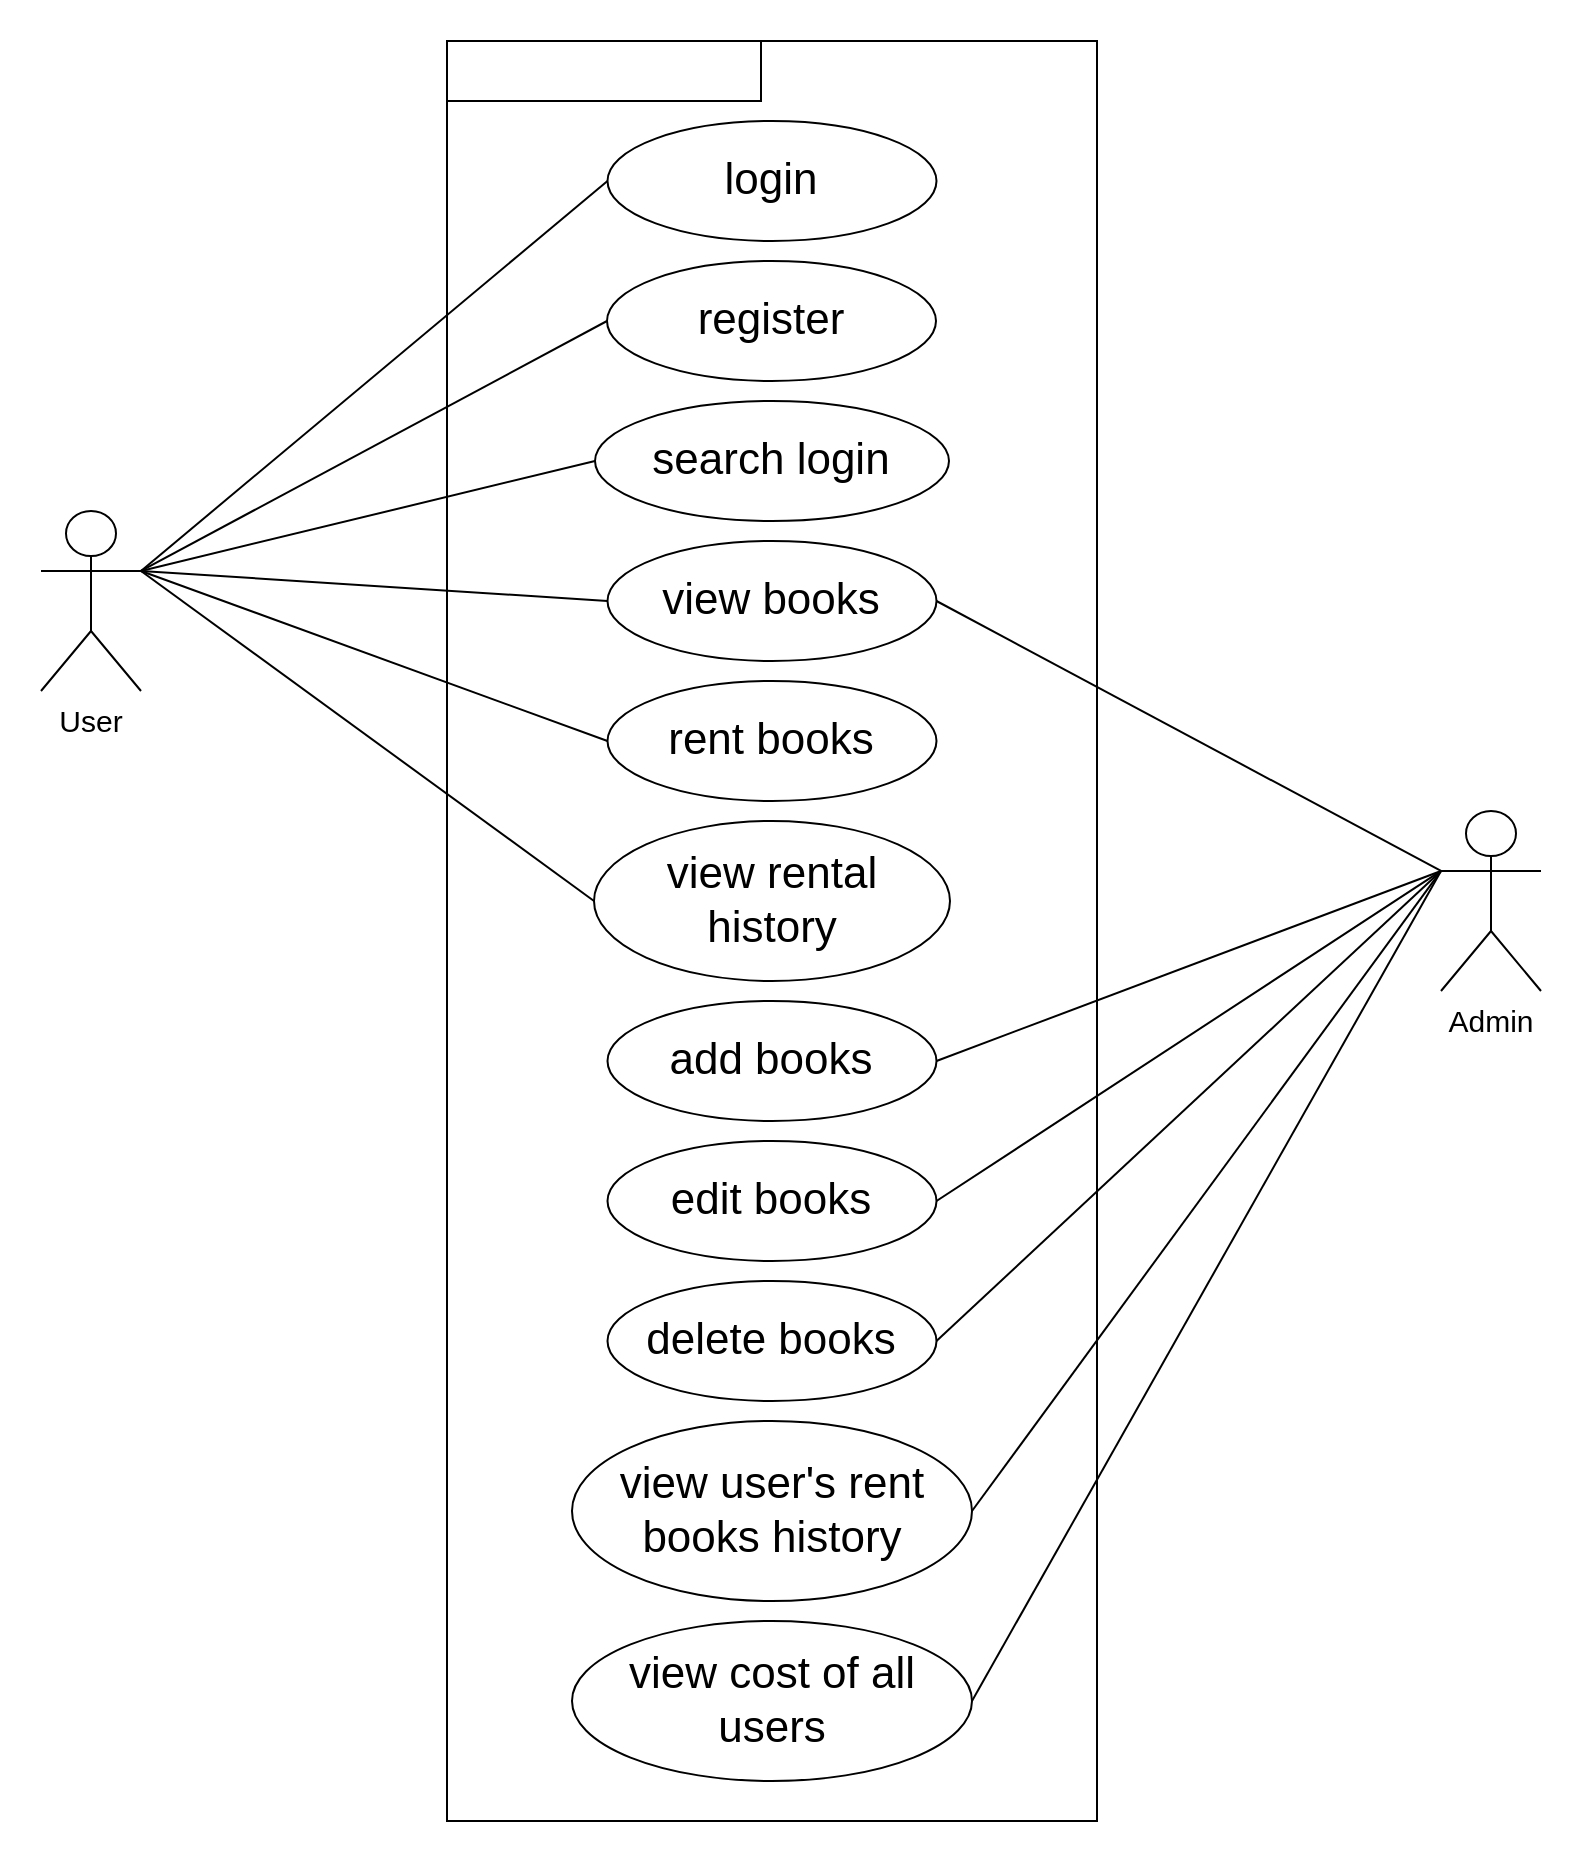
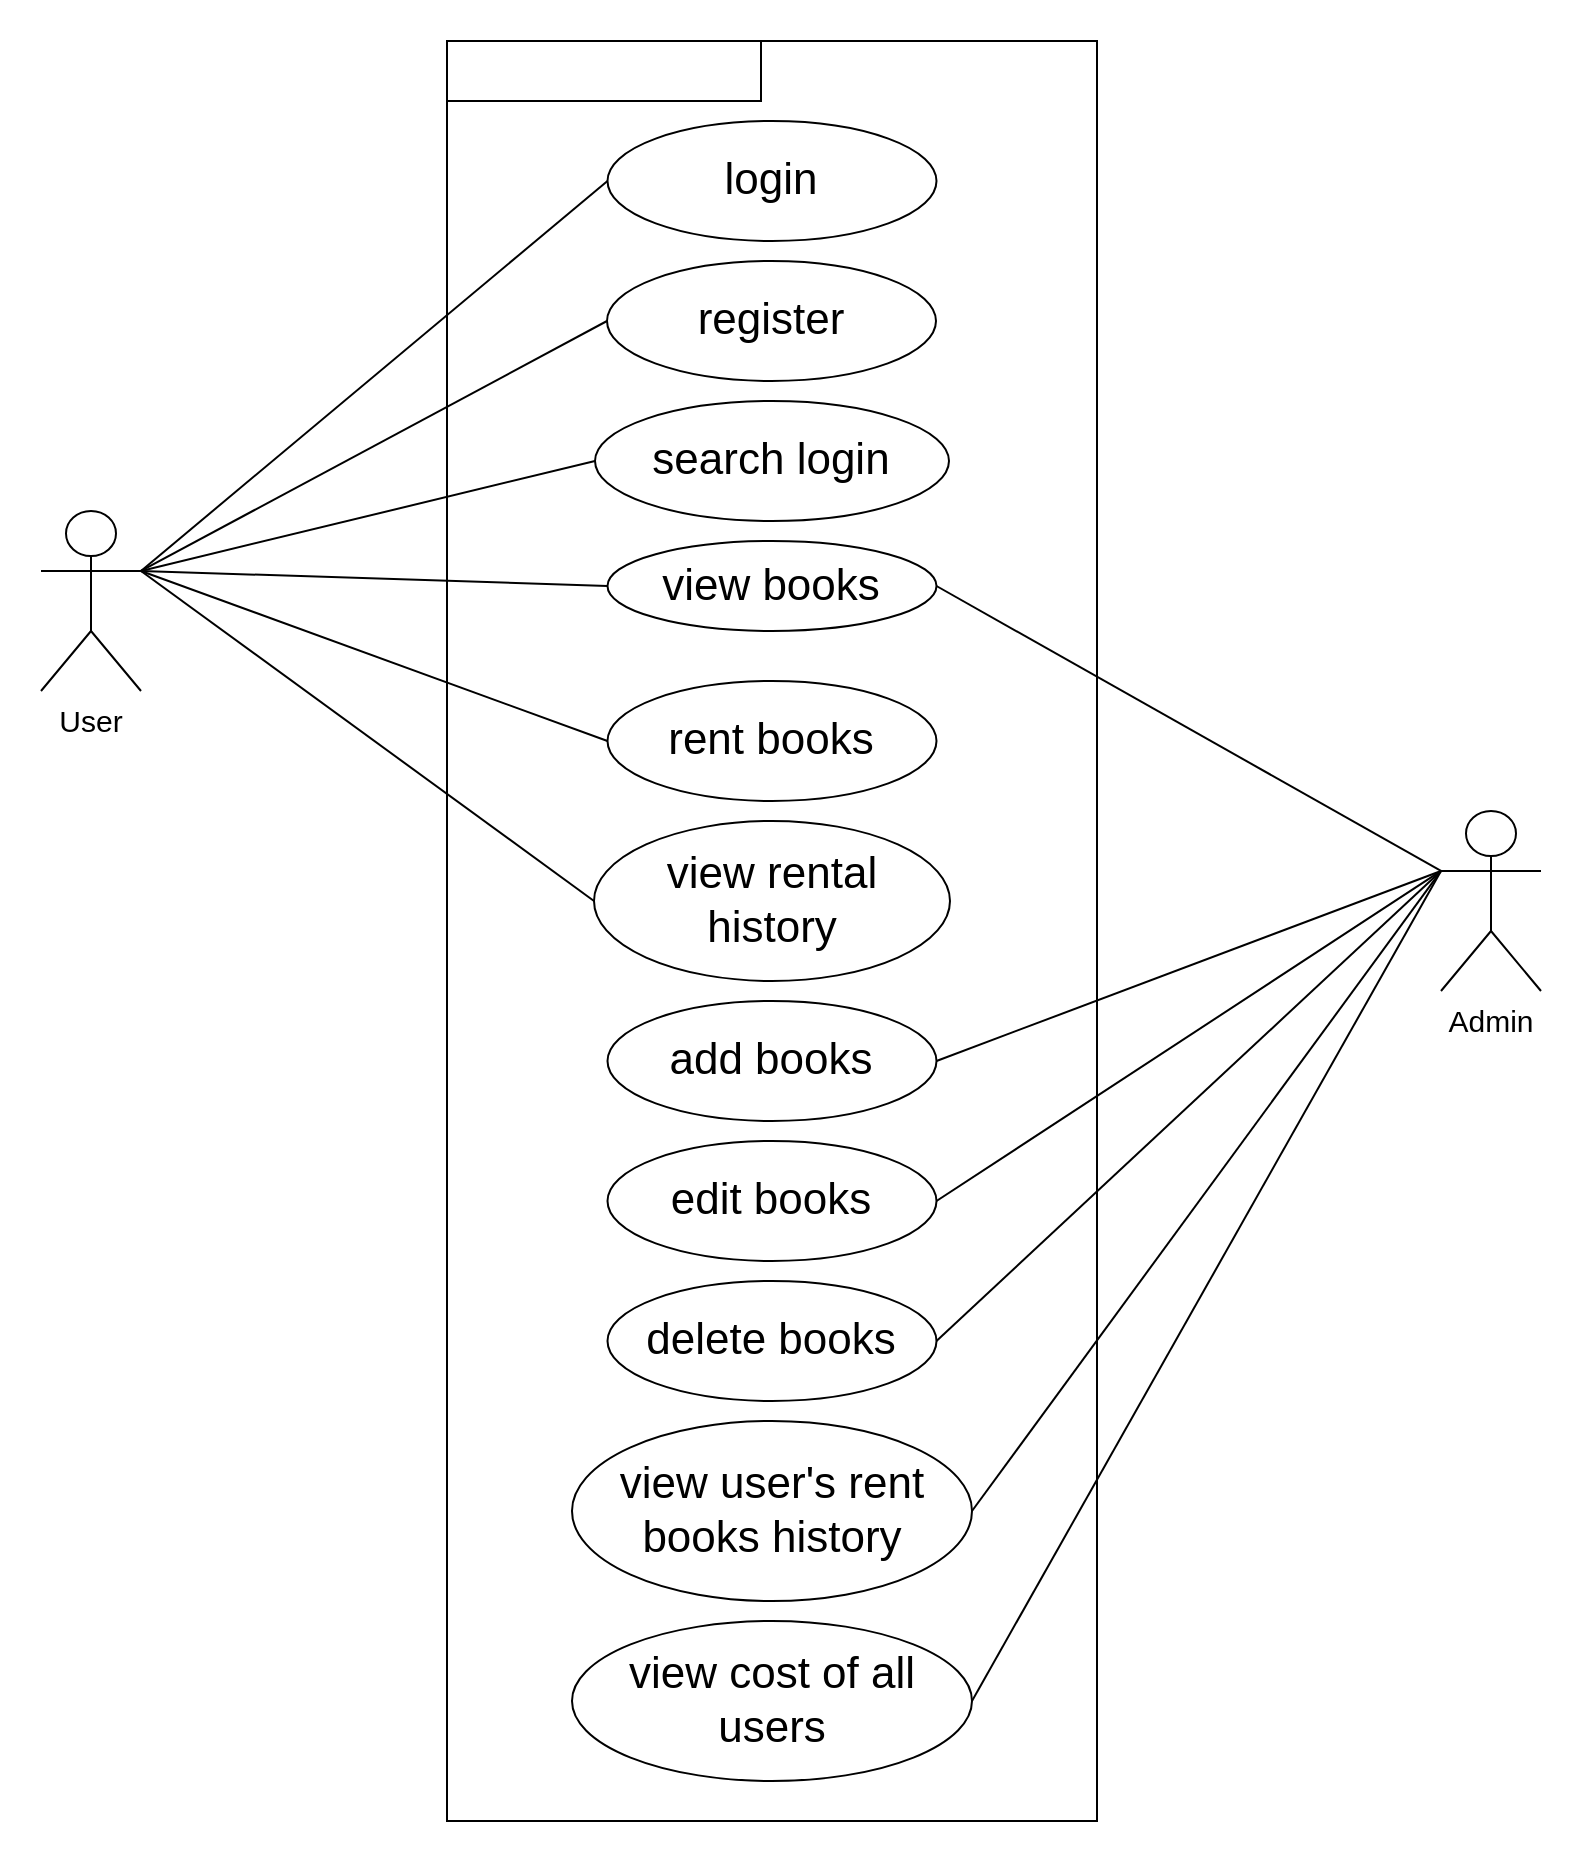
(772, 601) -> (772, 586)
